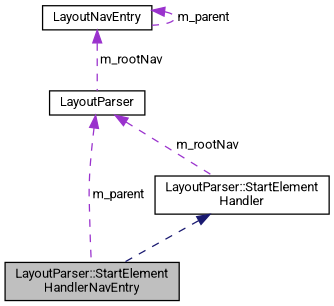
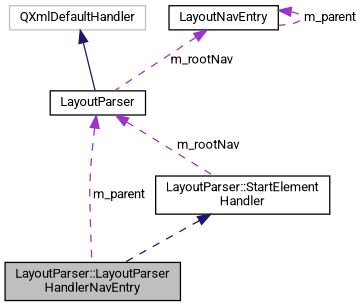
none -> (78, 18)
(92, 281) -> (93, 281)
